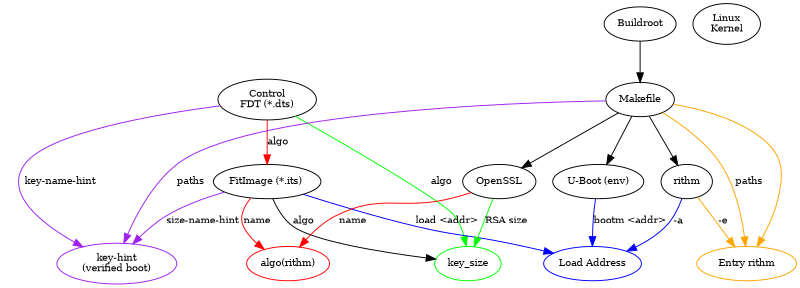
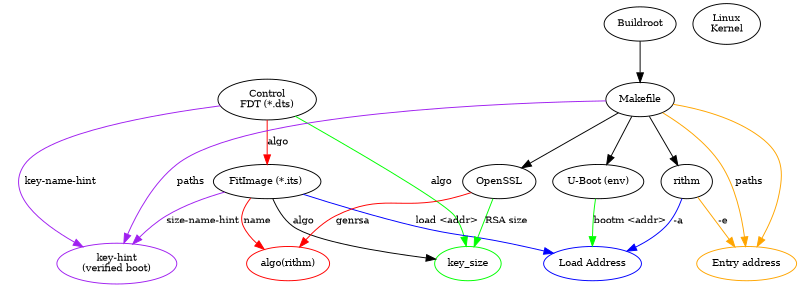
(593, 217) -> (593, 217)
(353, 221) -> (353, 221)
(747, 264) -> (747, 264)
